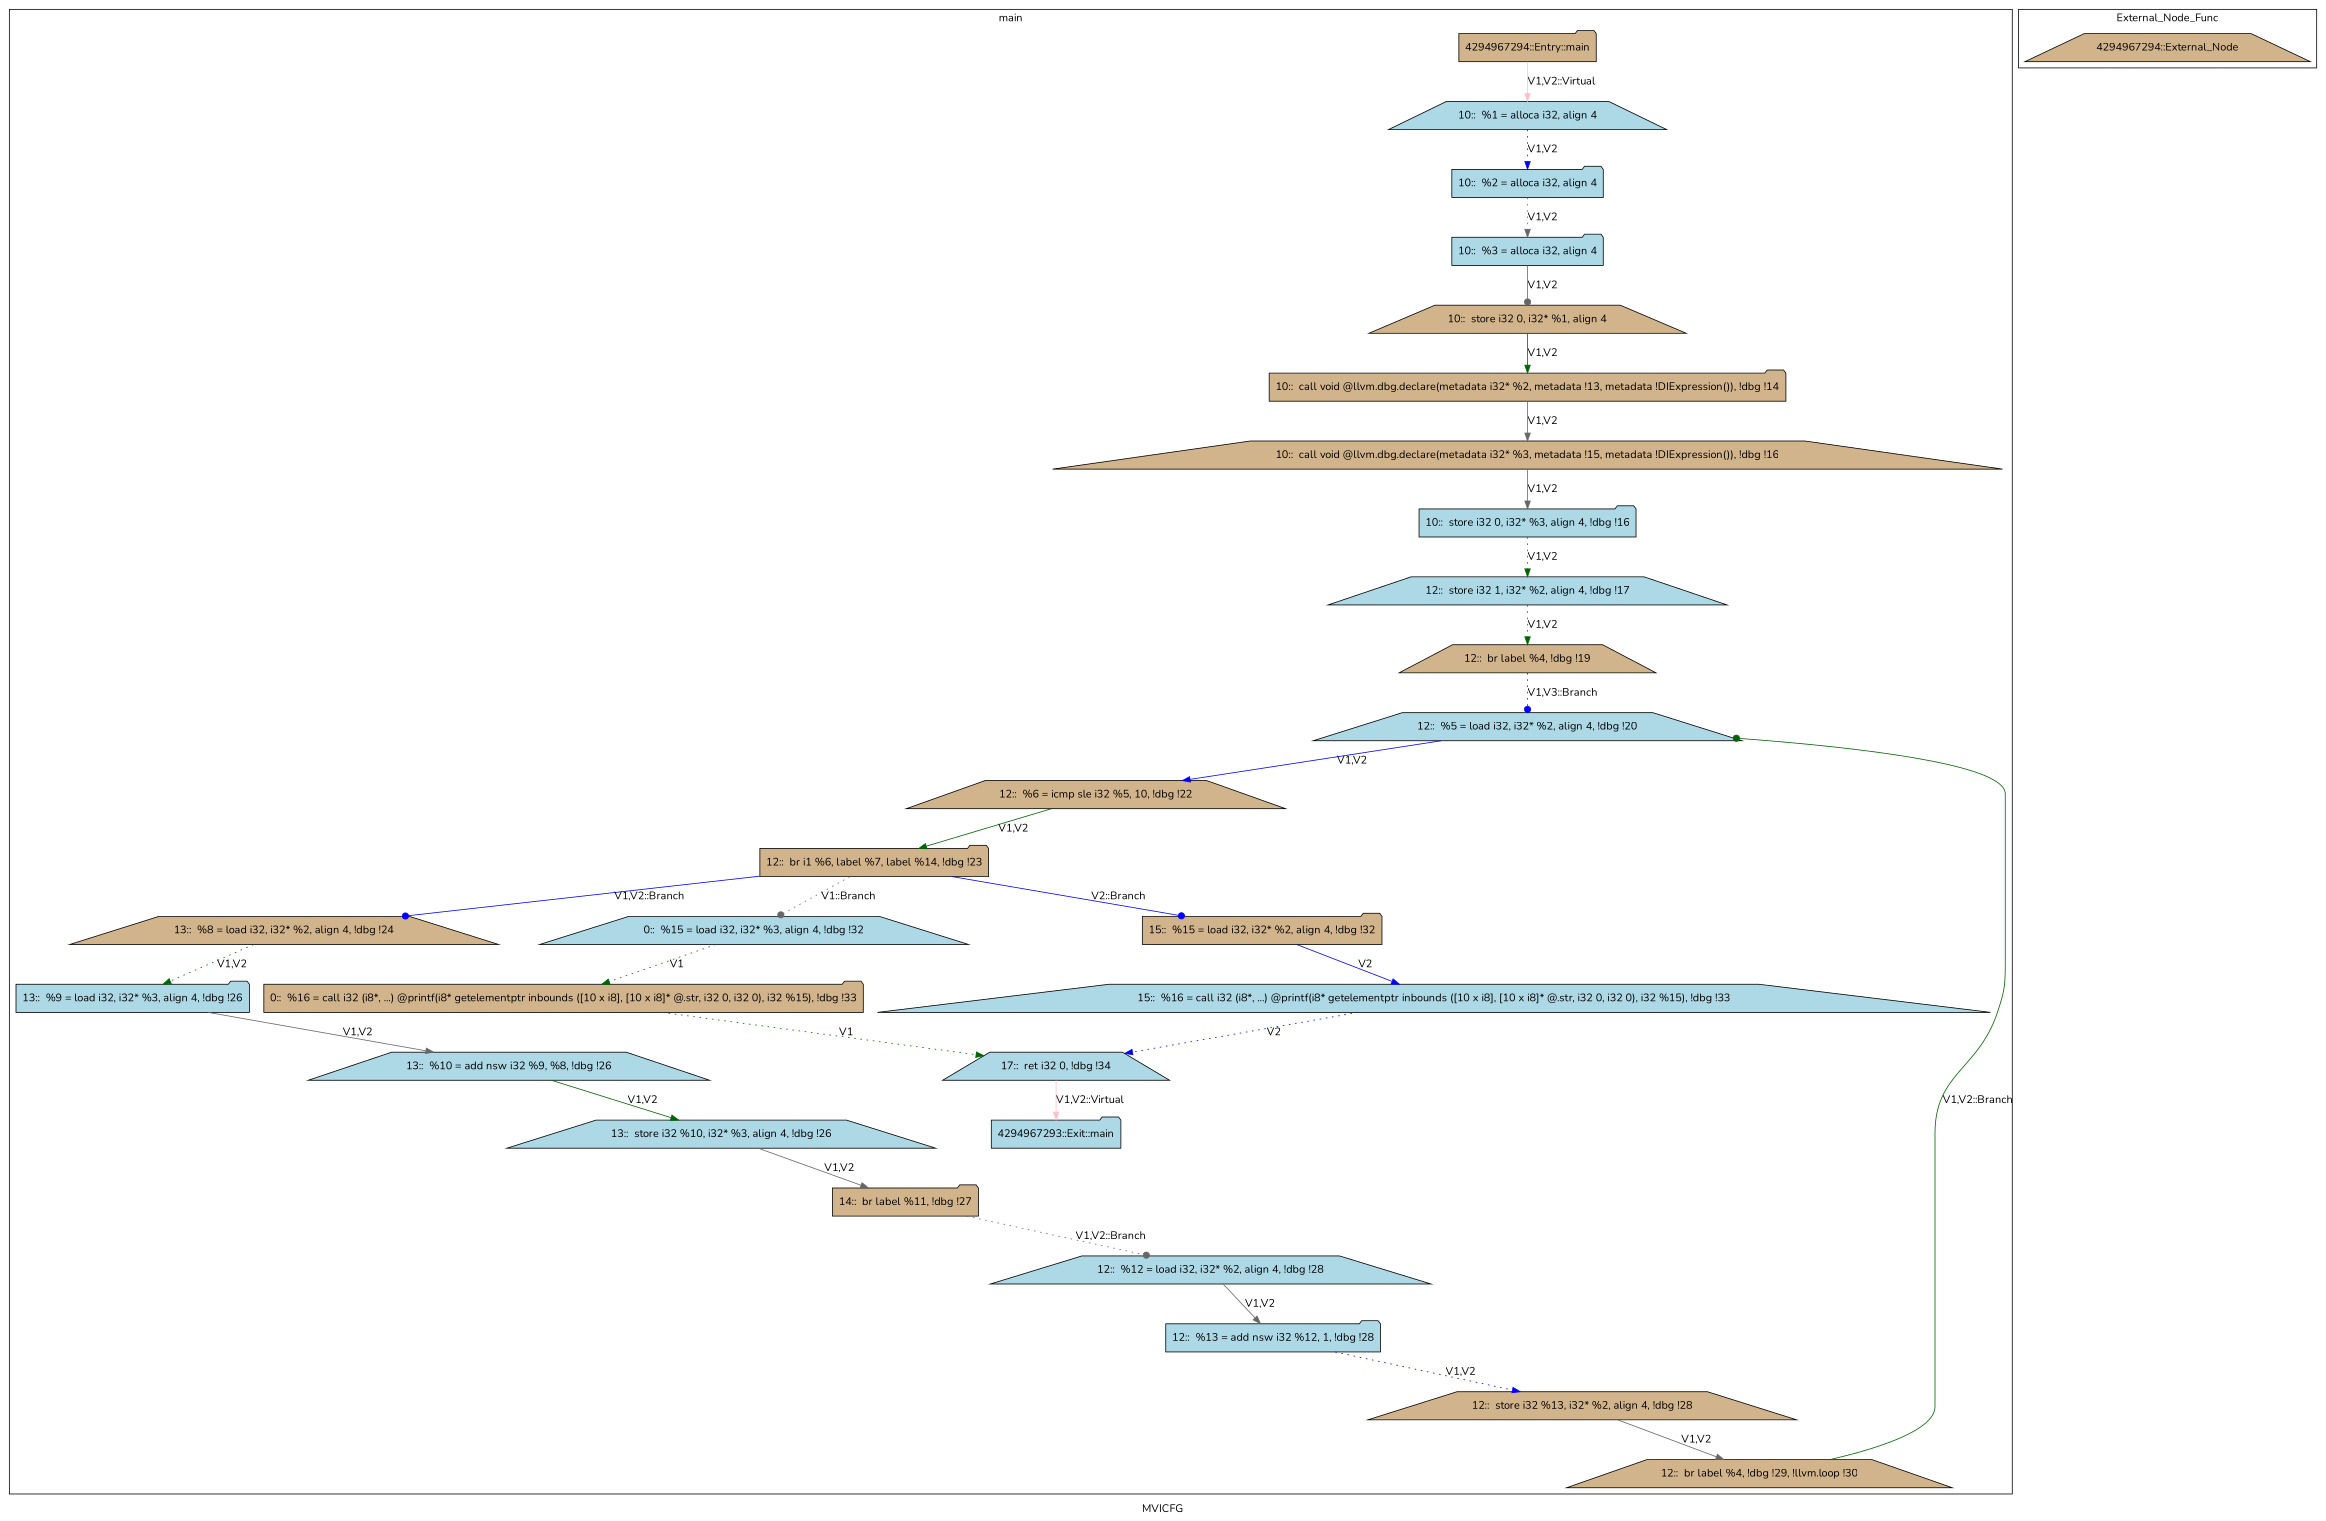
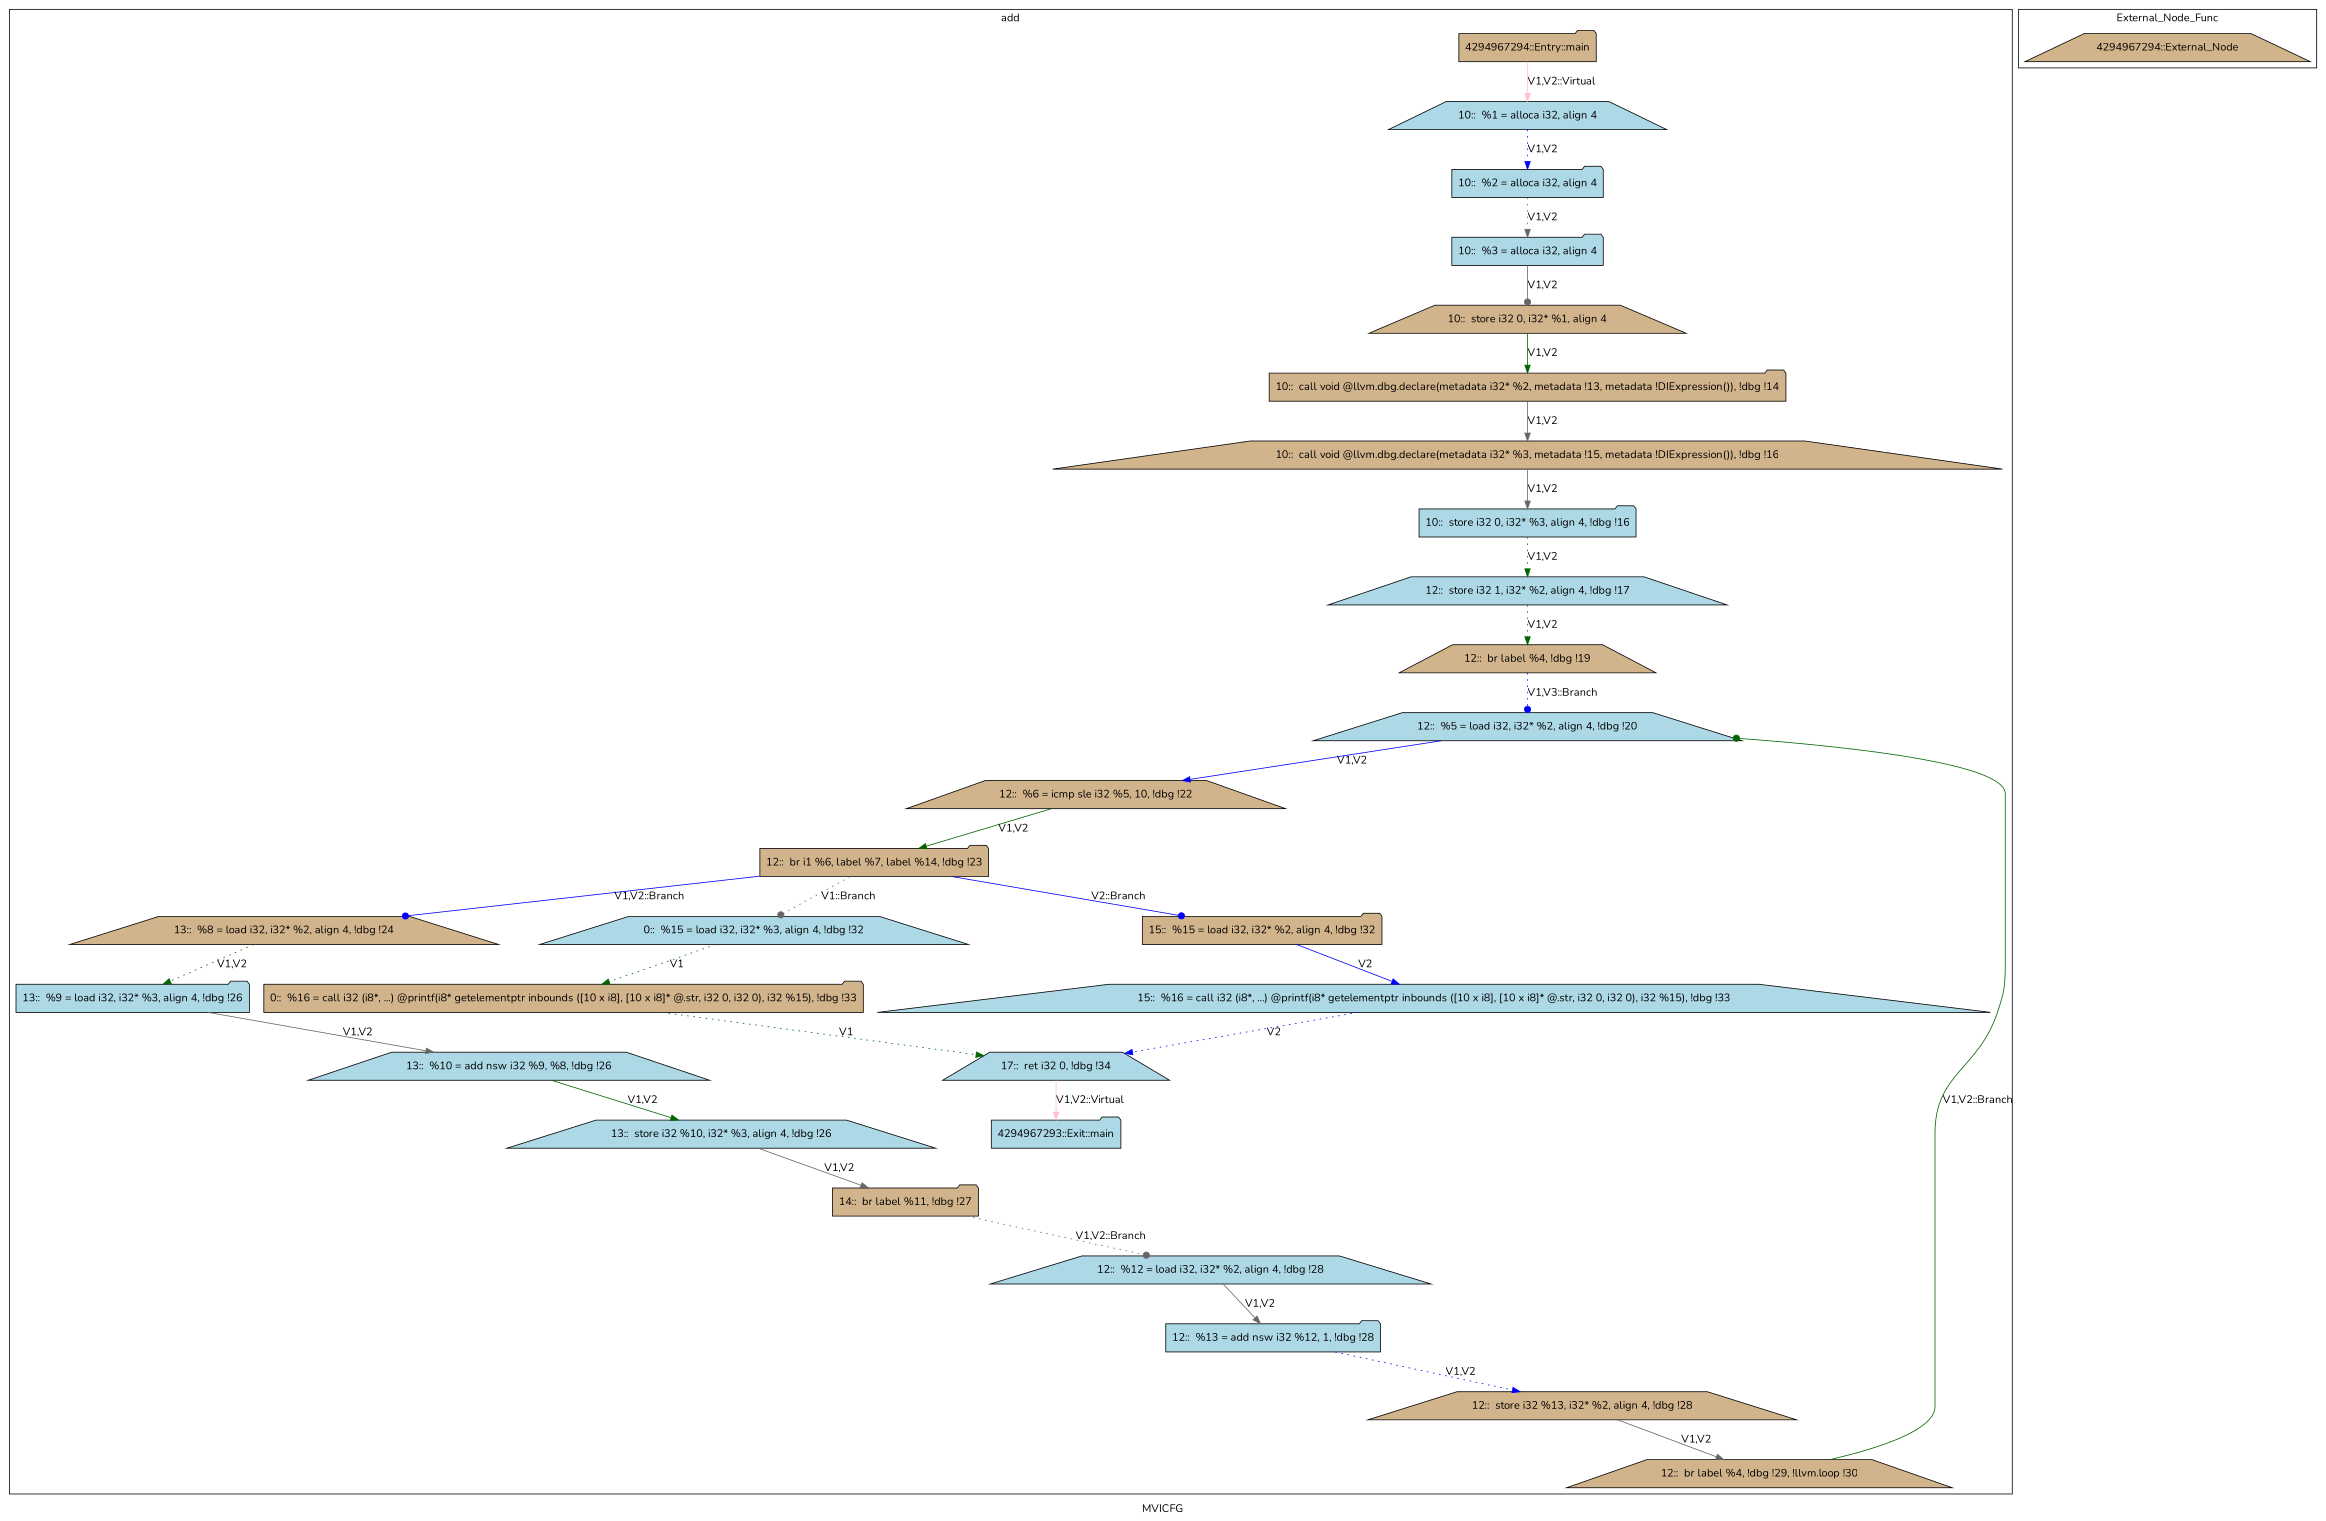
(1011, 18) -> (1011, 18)
